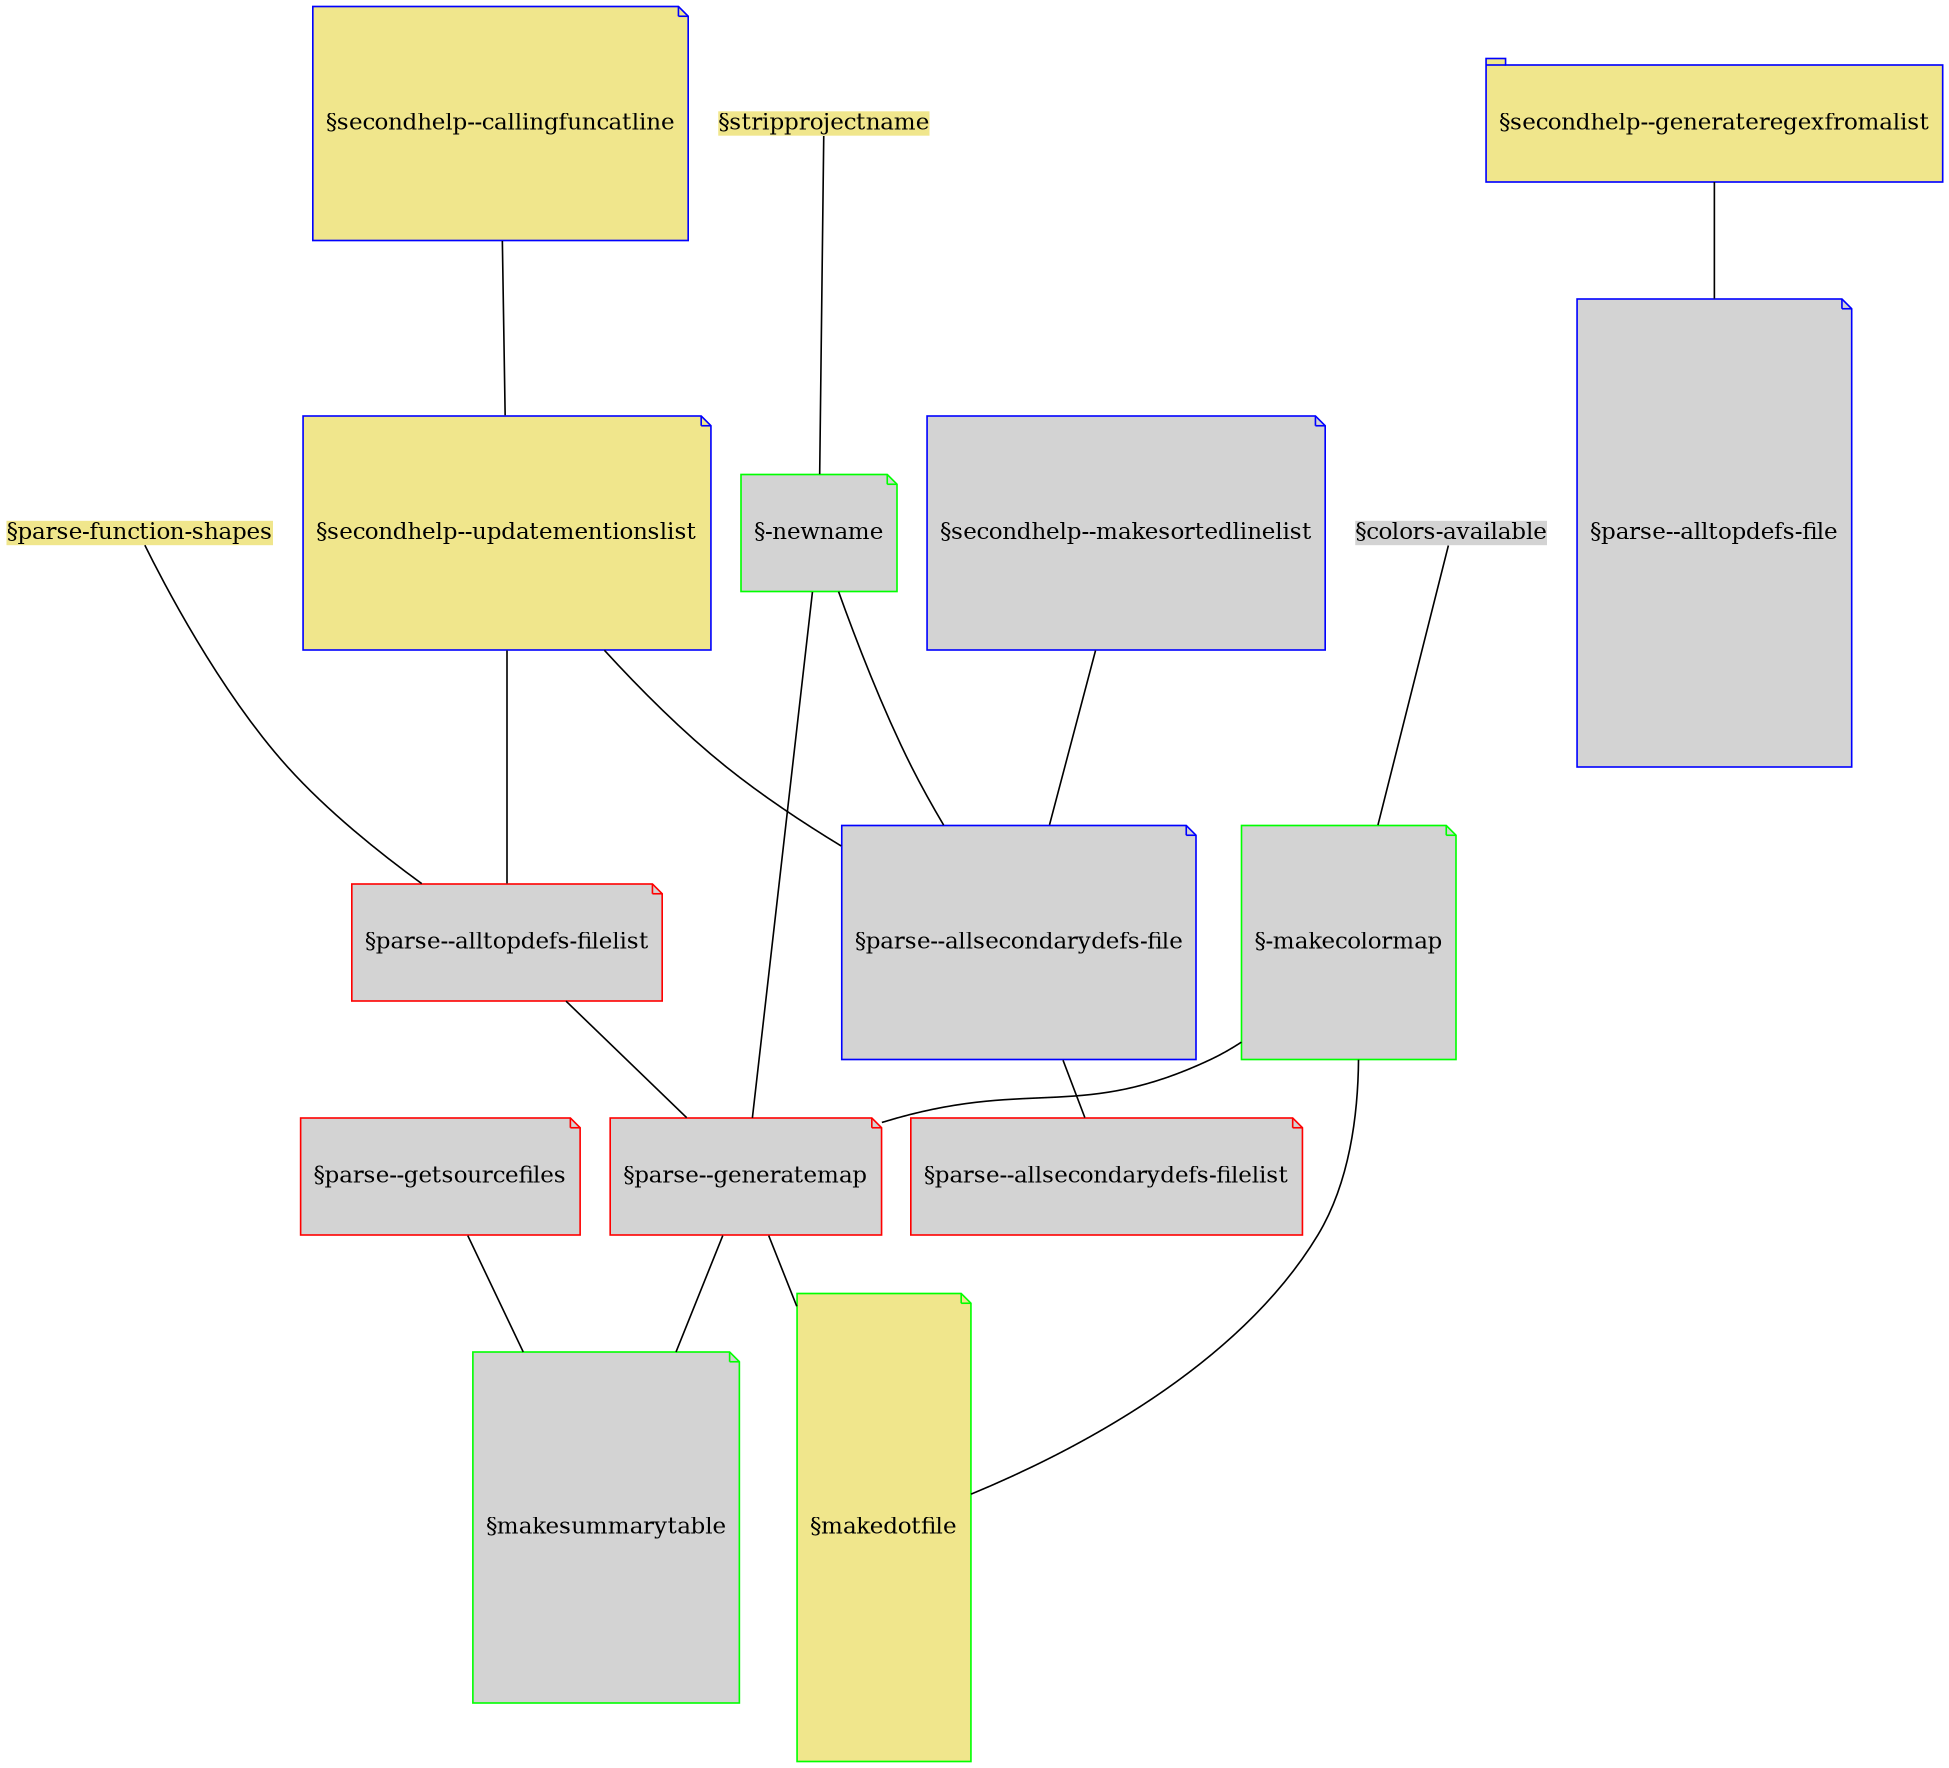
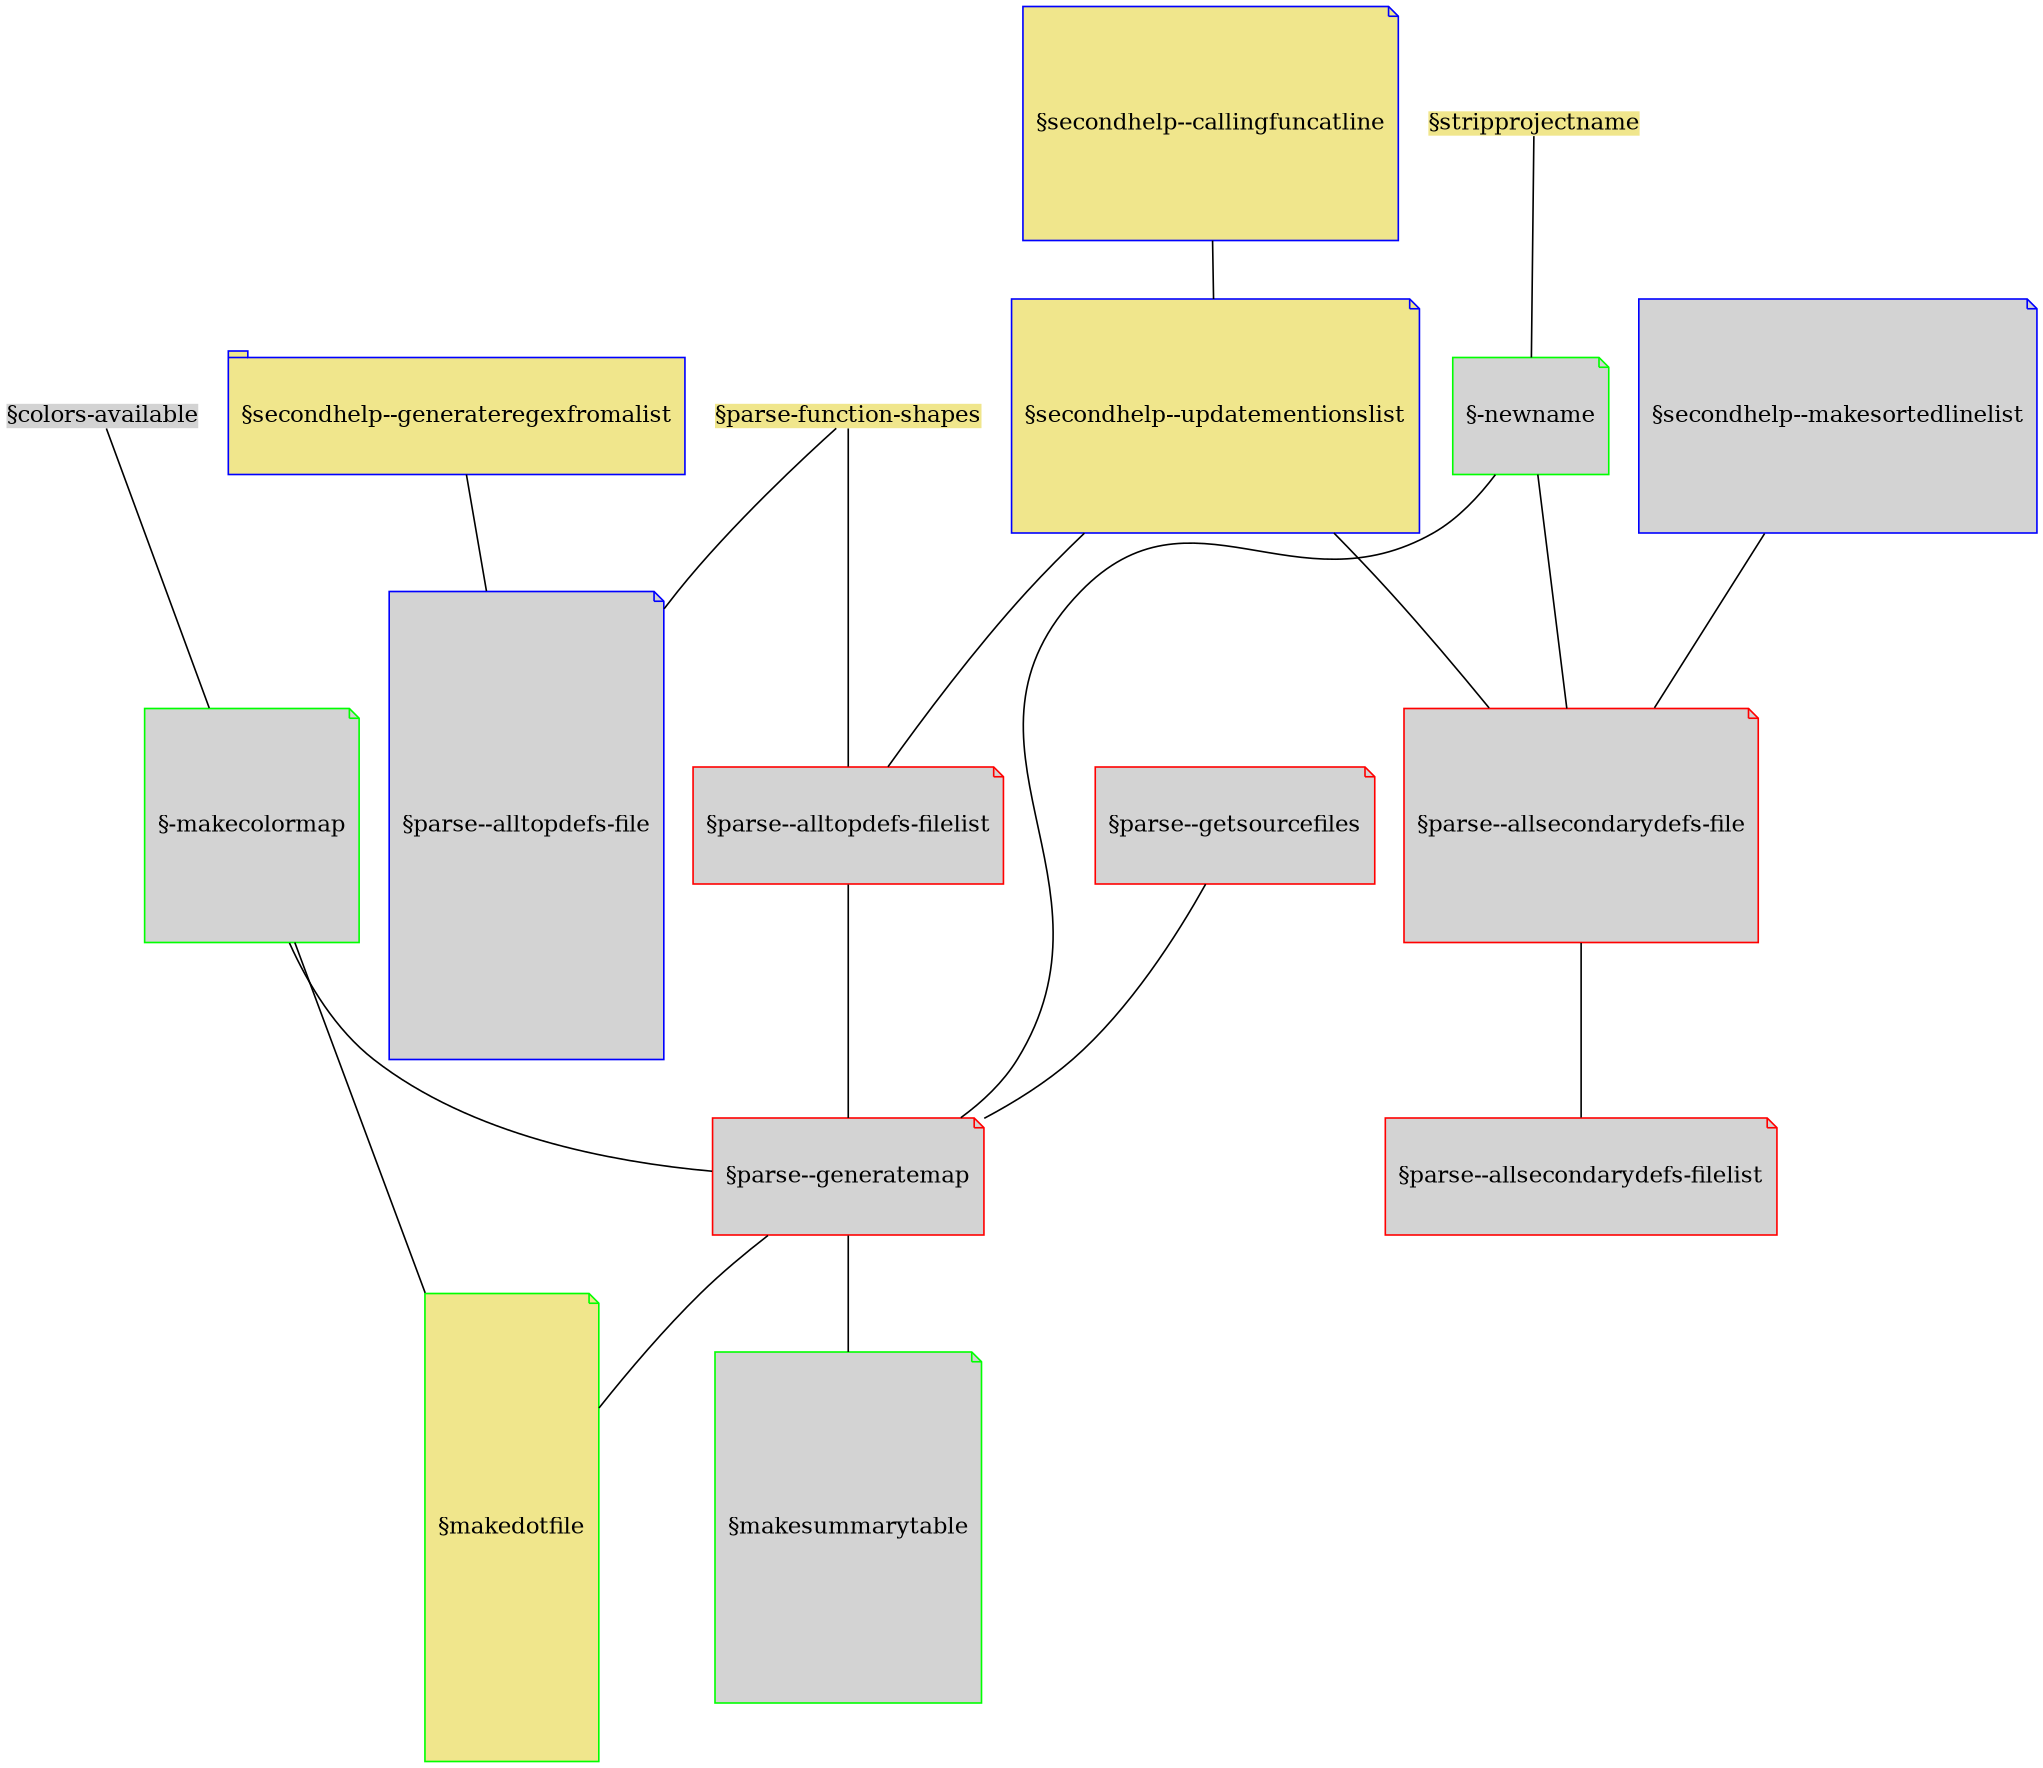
none -> (746, 515)
(1019, 942) -> (1581, 826)
(495, 1294) -> (1113, 1019)
